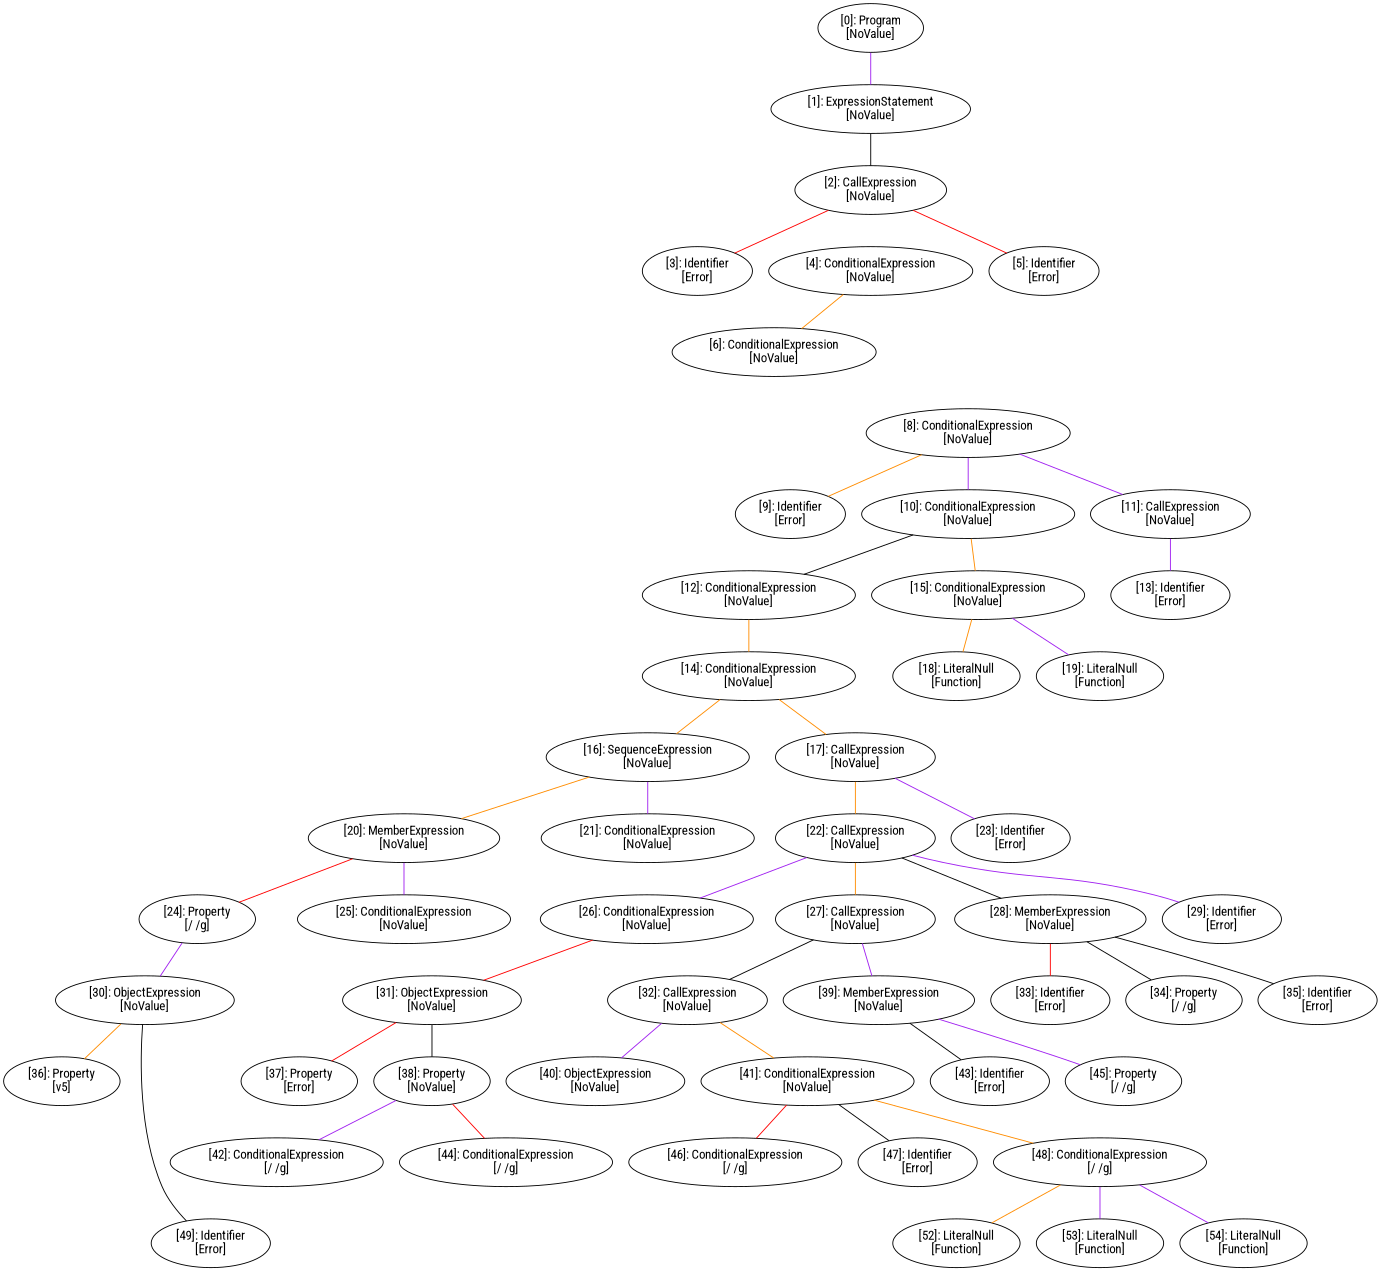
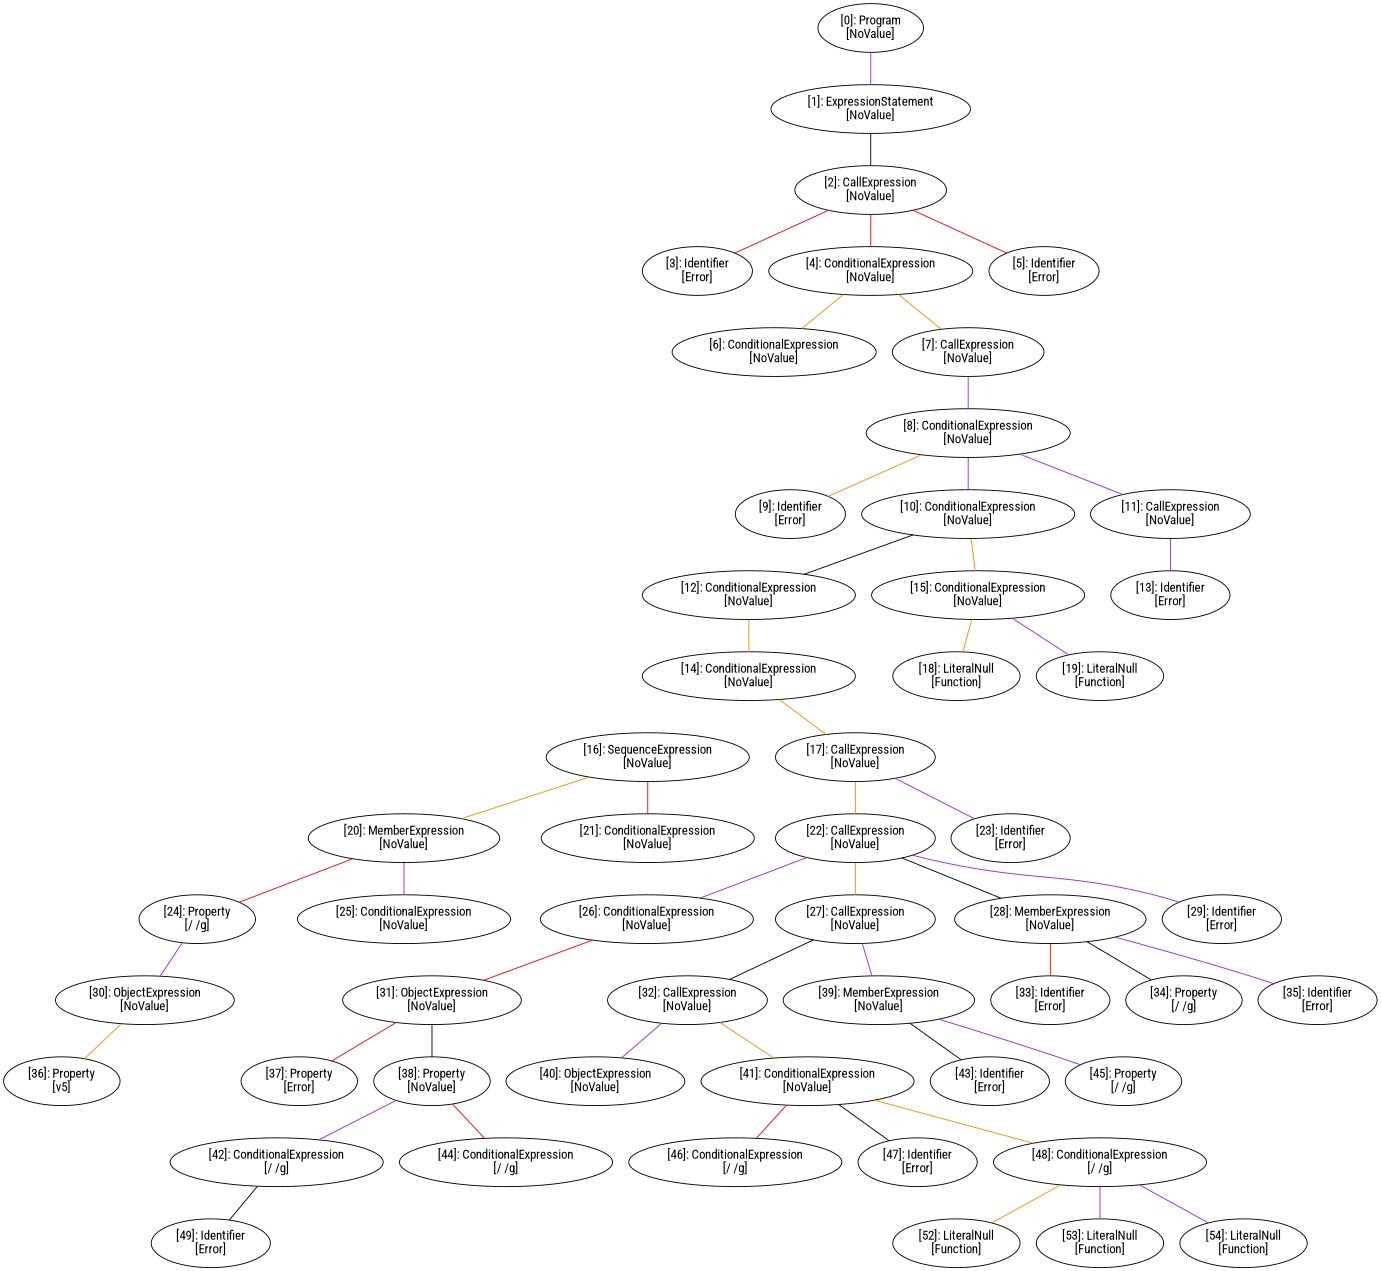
none -> (871, 231)
none -> (968, 352)
(698, 717) -> none
(648, 798) -> (648, 798)
(1195, 959) -> (1195, 959)
(146, 1128) -> (243, 1203)
